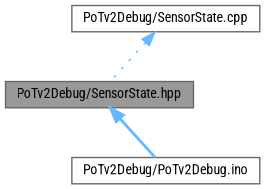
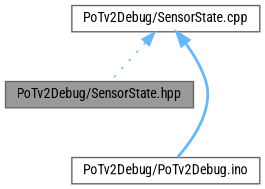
(137, 138) -> (207, 102)
